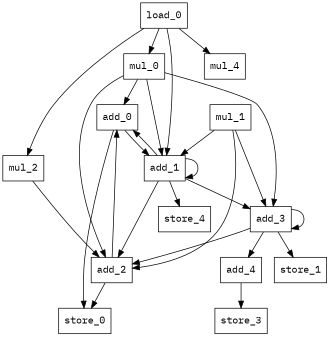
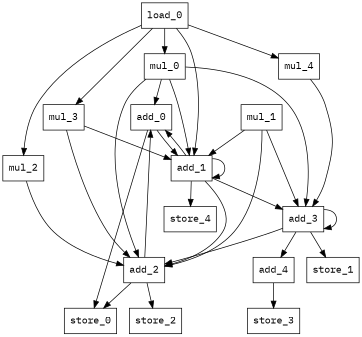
none -> (64, 117)
none -> (332, 139)
none -> (156, 321)
